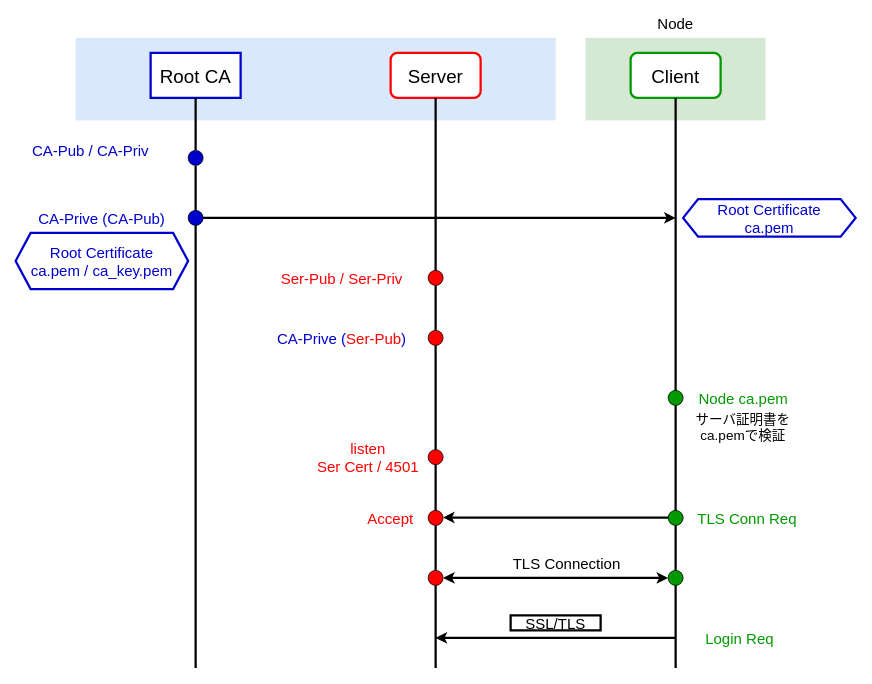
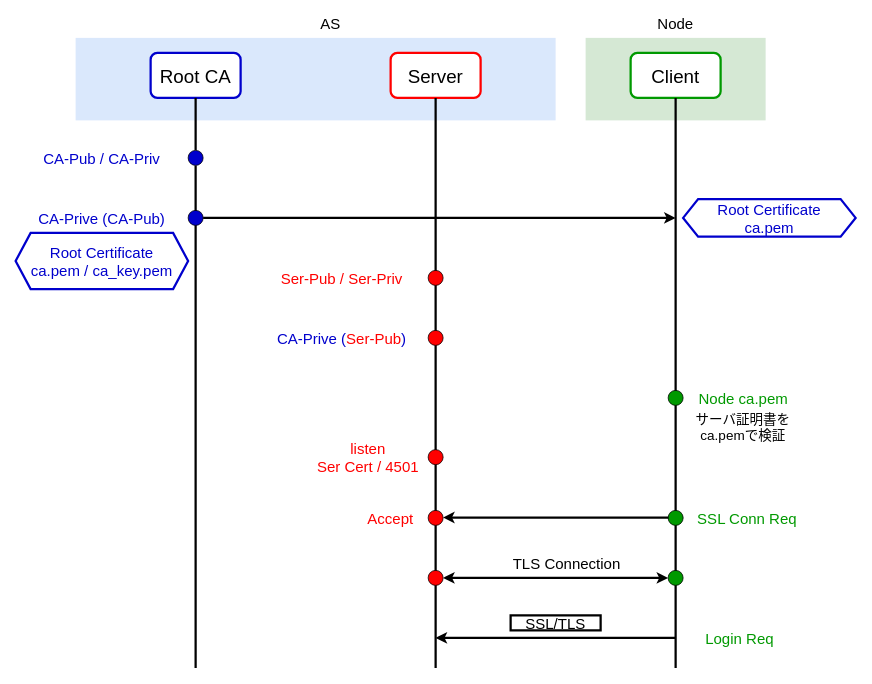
none -> (330, 23)
(195, 75) -> (195, 75)
(90, 150) -> (102, 158)
(747, 518) -> (747, 518)
